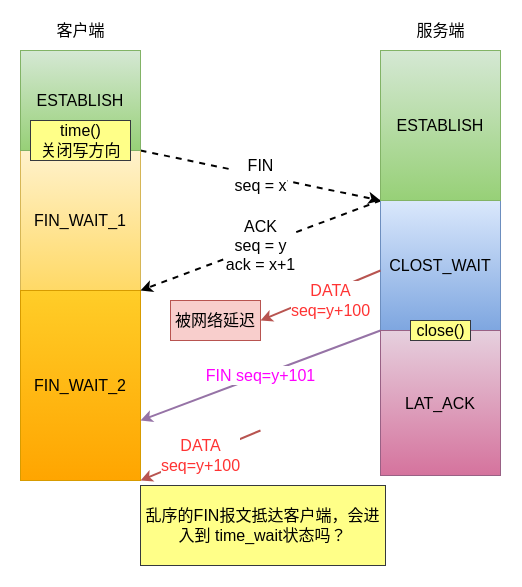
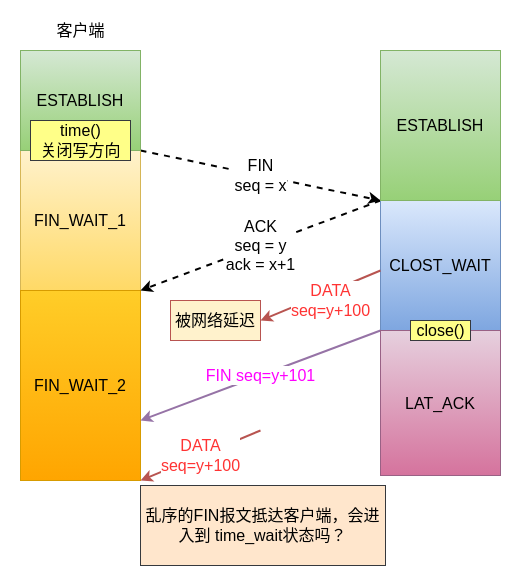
(441, 31) -> none
(216, 321) -> (216, 321)
(263, 526) -> (263, 526)
